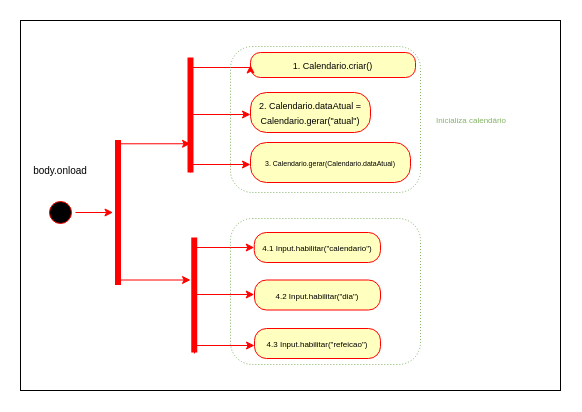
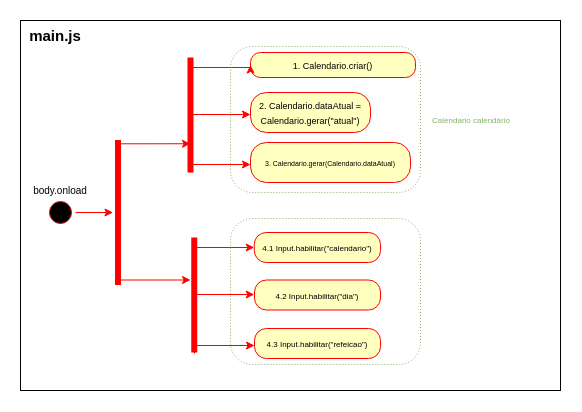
none -> (56, 36)
(472, 120) -> (472, 120)
(61, 163) -> (61, 183)
